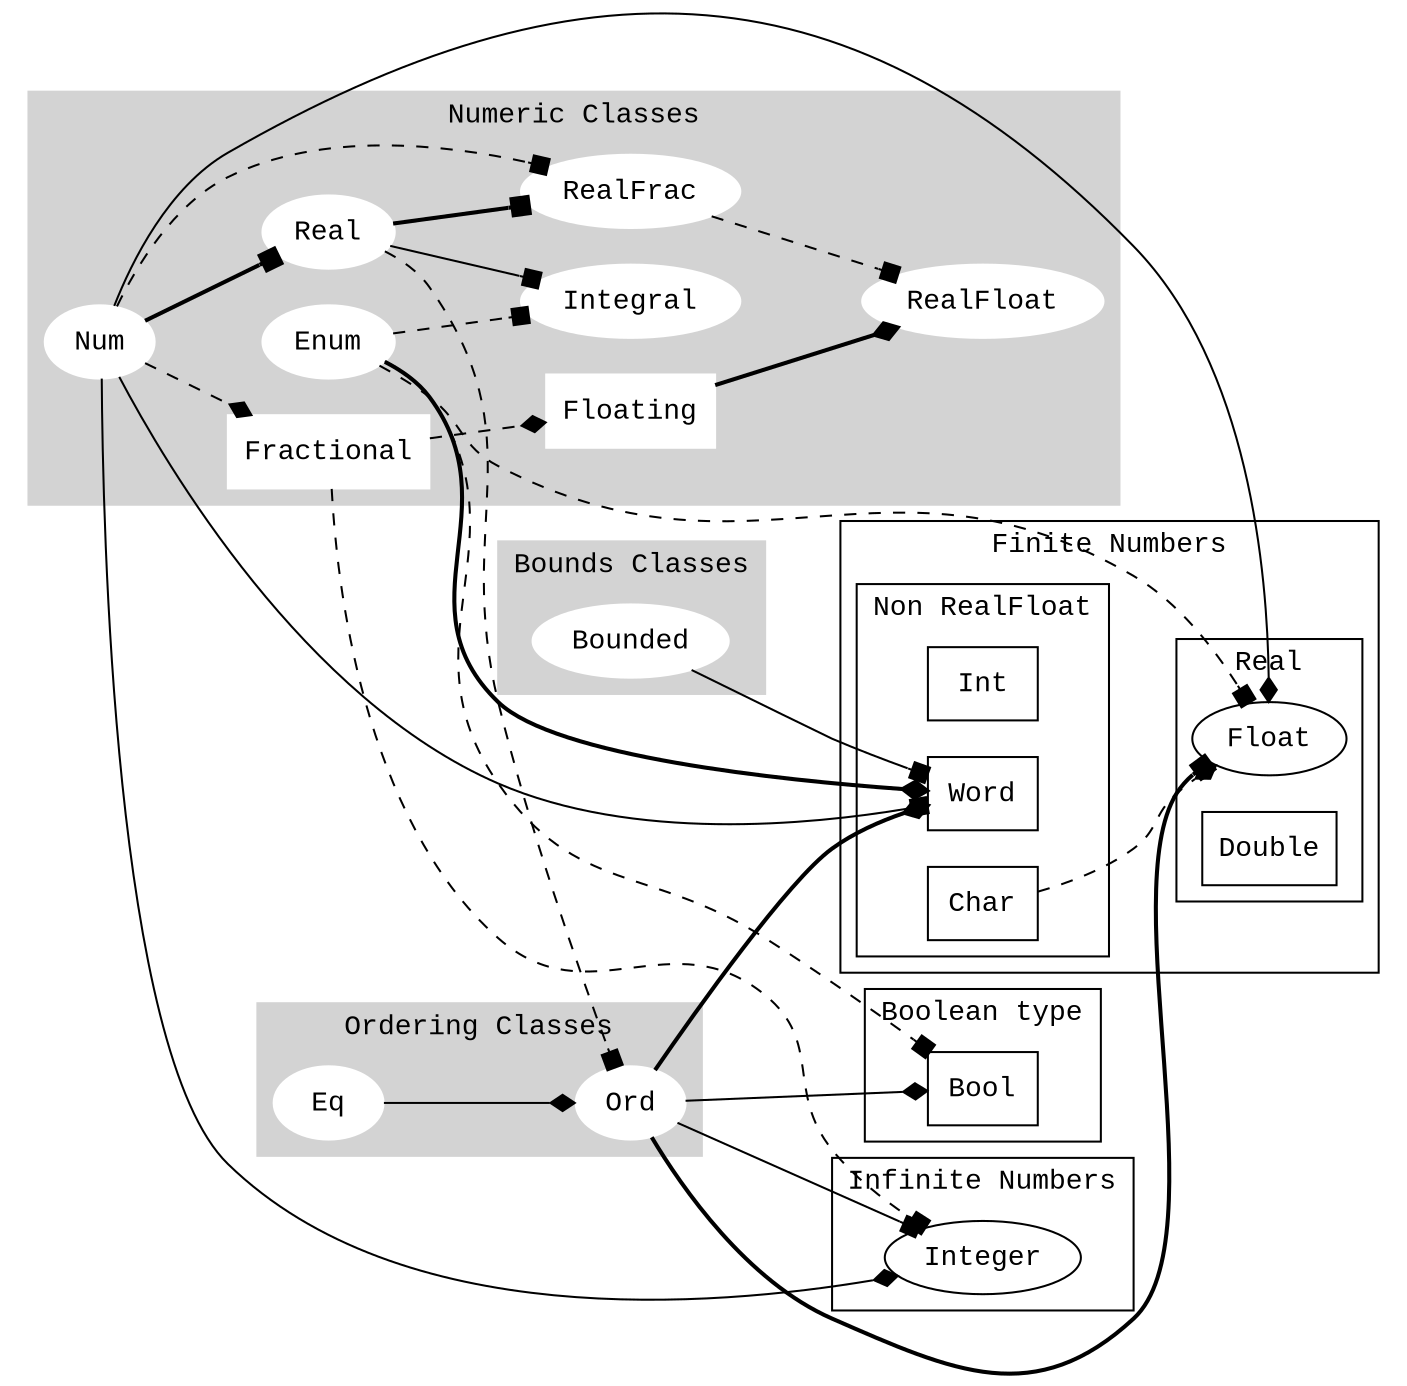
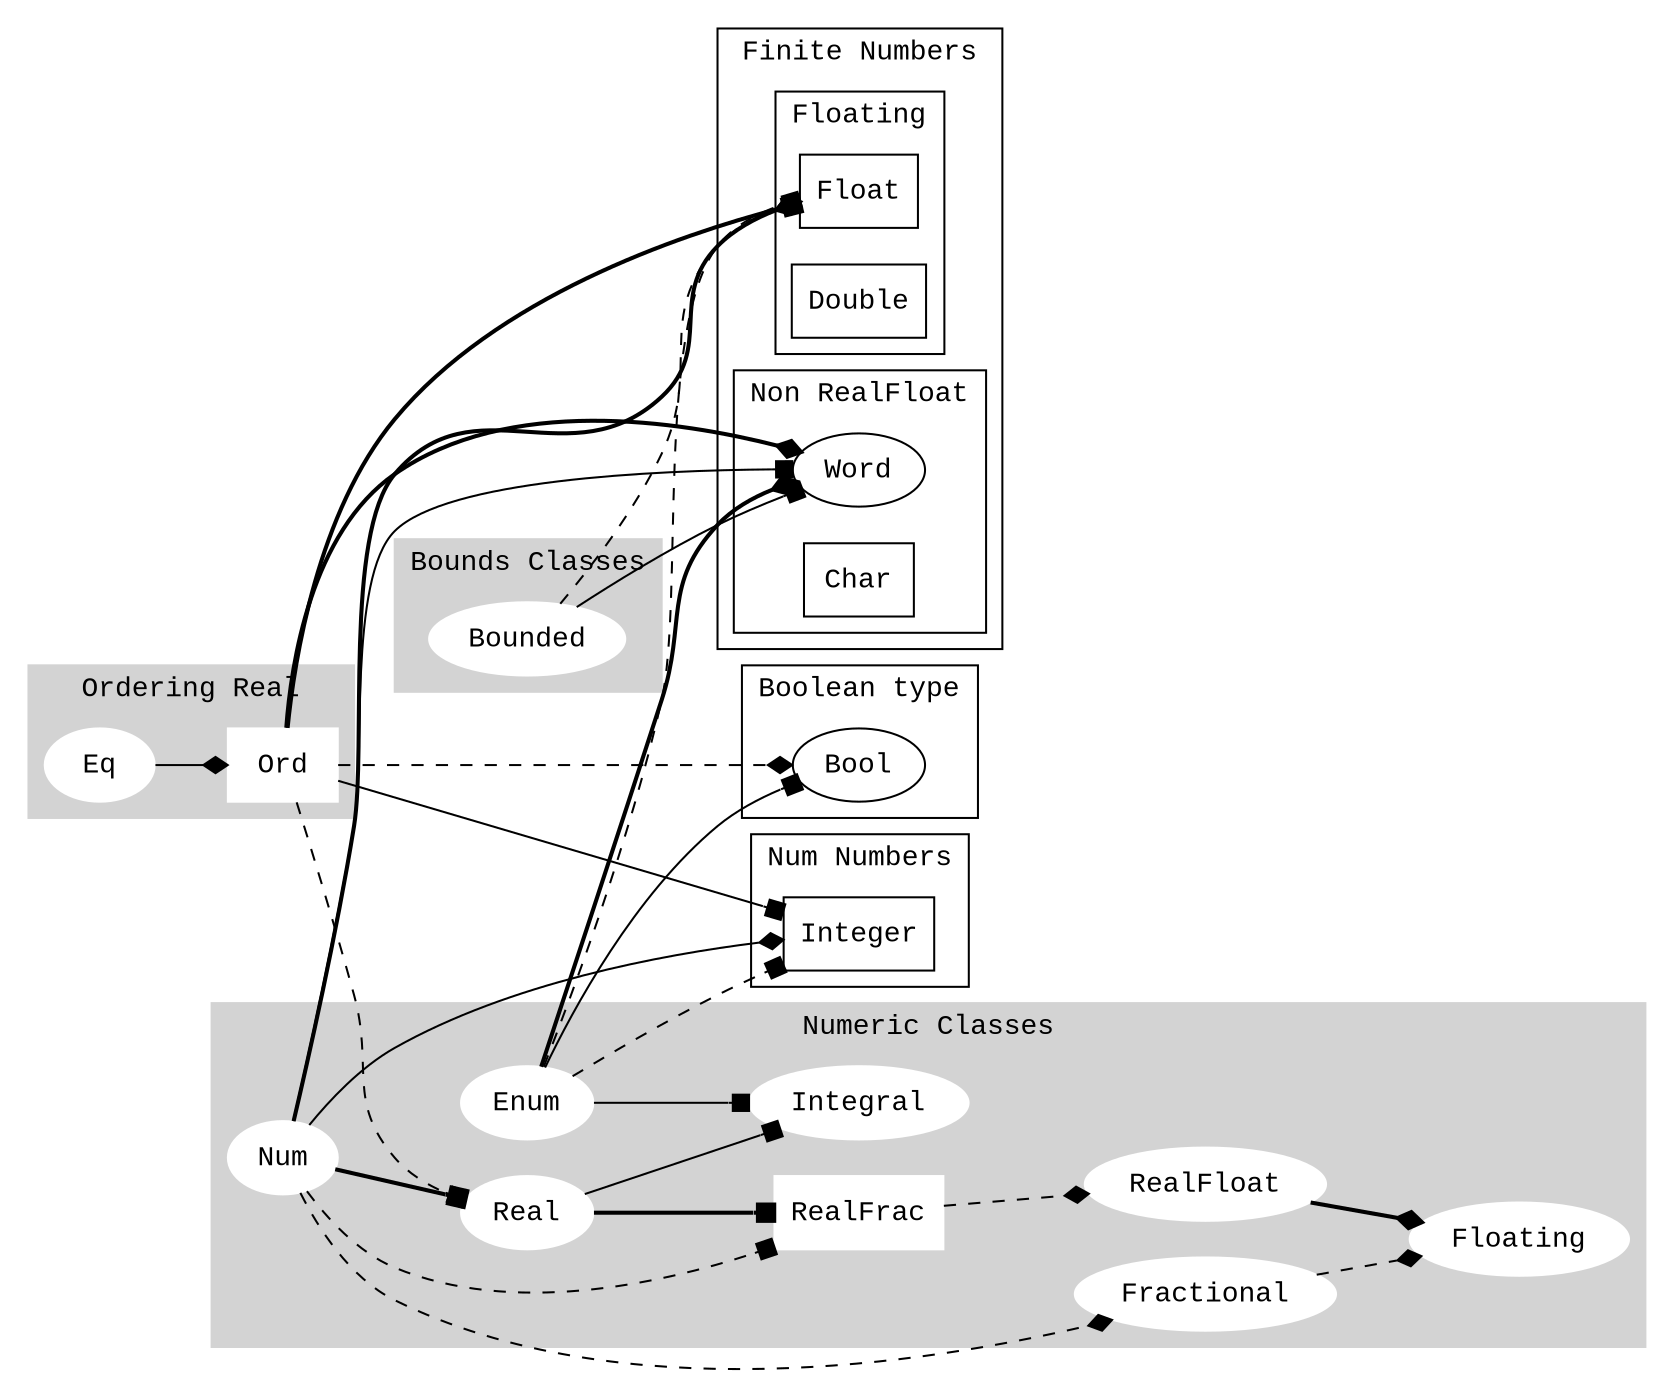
(832, 43) -> (370, 537)
(631, 191) -> (859, 1213)
(795, 243) -> (1004, 1201)
(436, 328) -> (661, 1103)
(795, 360) -> (1354, 1210)
(631, 411) -> (1519, 1239)
(329, 452) -> (1205, 1294)
(486, 620) -> (360, 1021)
(1269, 662) -> (860, 115)
(983, 684) -> none
(1269, 739) -> (859, 191)
(483, 756) -> (641, 909)
(983, 794) -> (859, 470)
(1129, 852) -> (659, 458)
(525, 956) -> (667, 1022)
(480, 1027) -> (191, 689)
(983, 1089) -> (859, 765)
(794, 1096) -> (553, 765)
(631, 1103) -> (283, 765)
(983, 1181) -> (860, 858)
(983, 1258) -> (859, 934)
